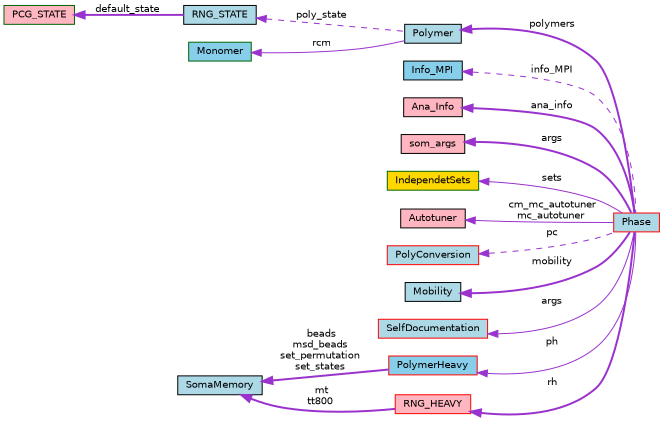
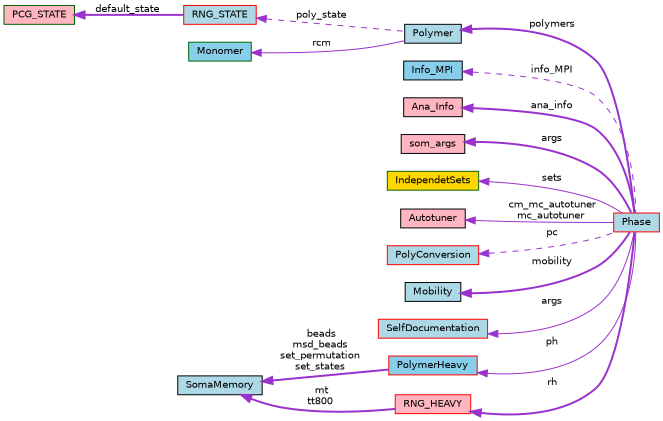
(220, 15) -> (220, 15)
